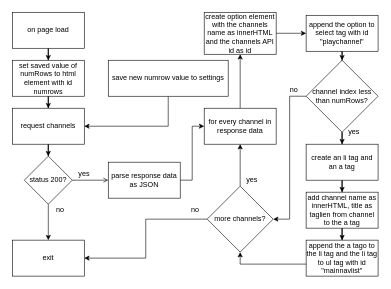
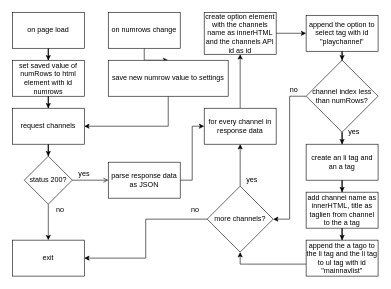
none -> (144, 30)
none -> (144, 57)
